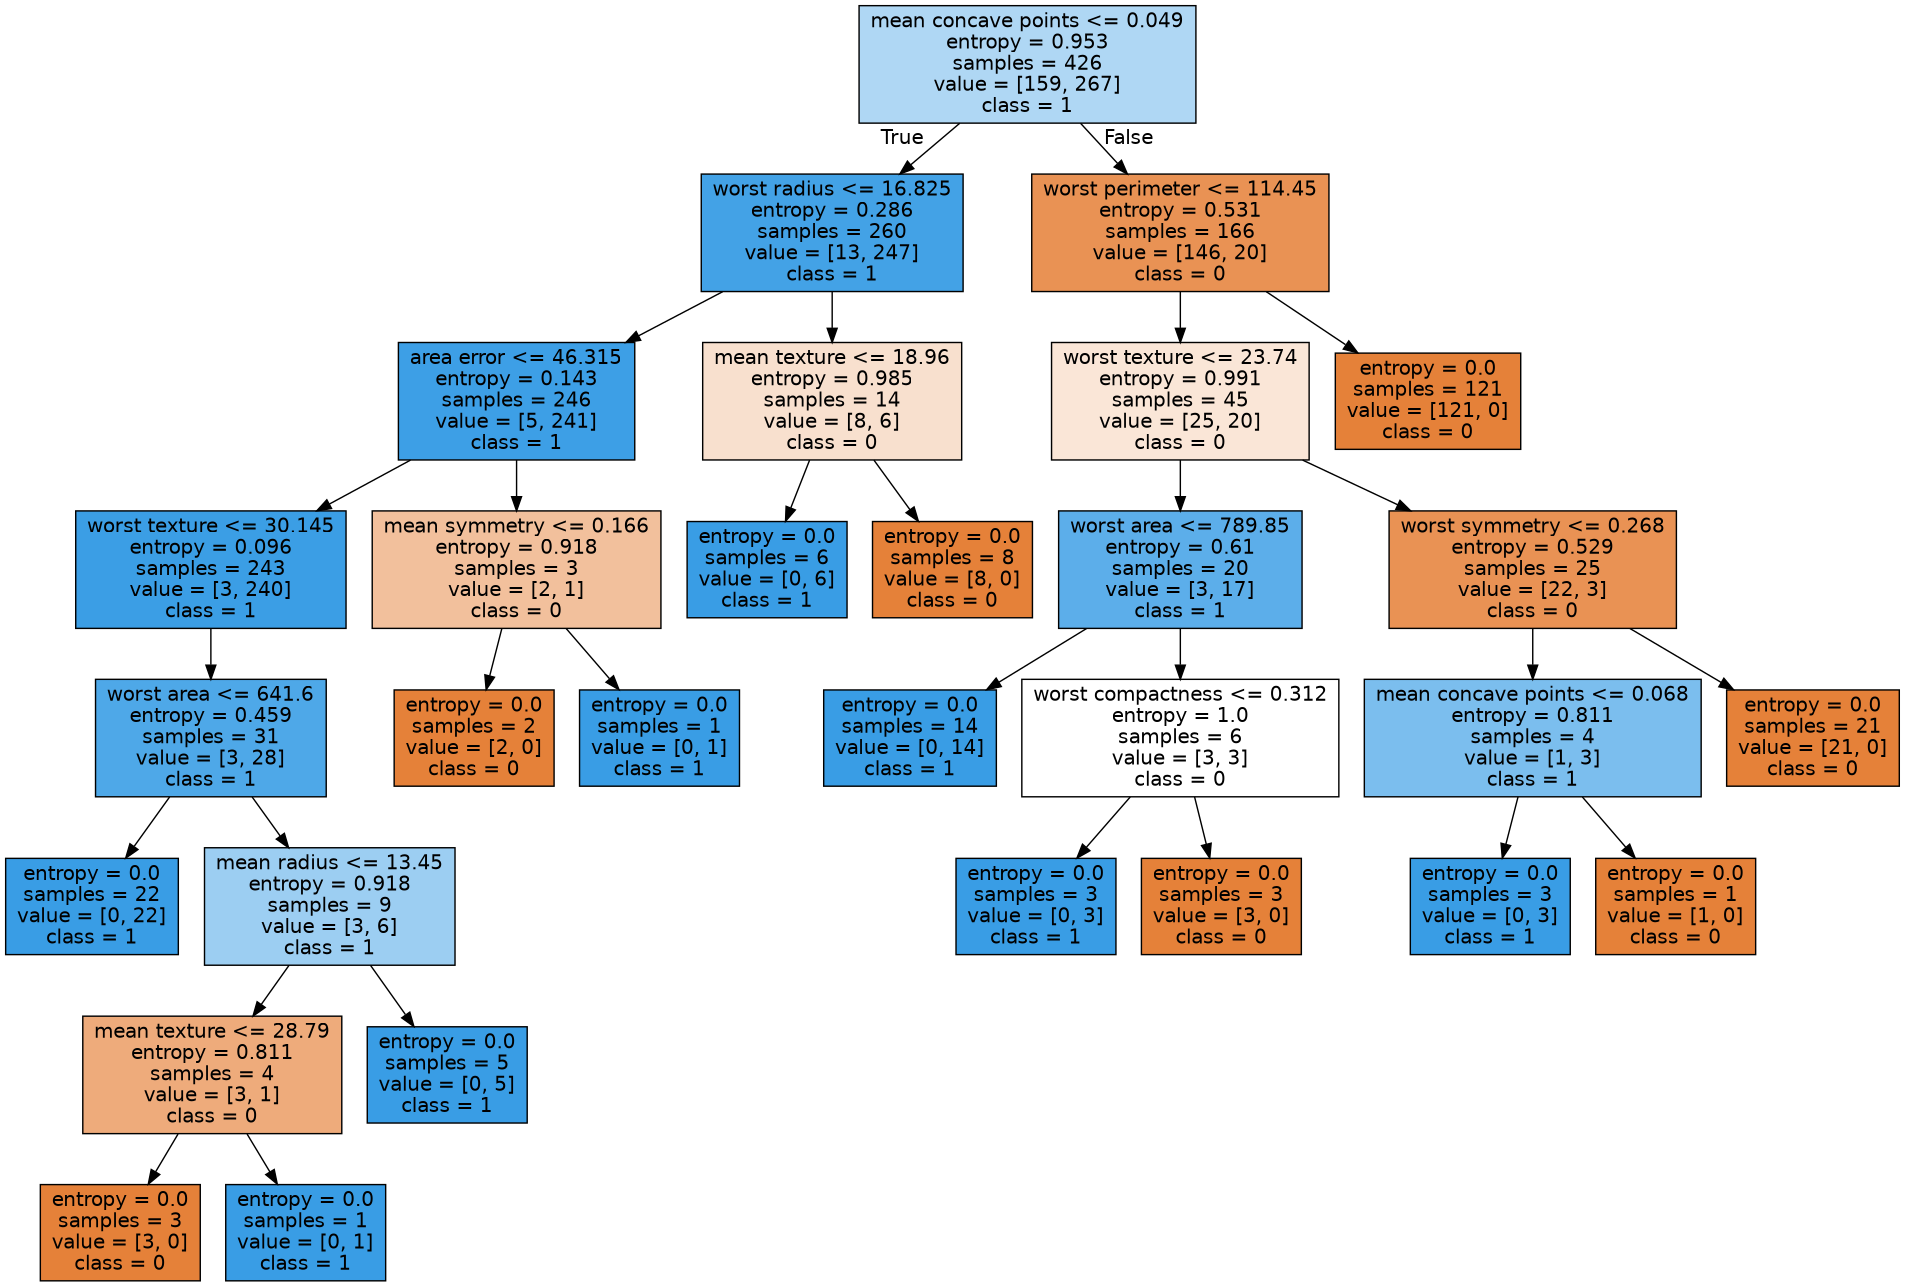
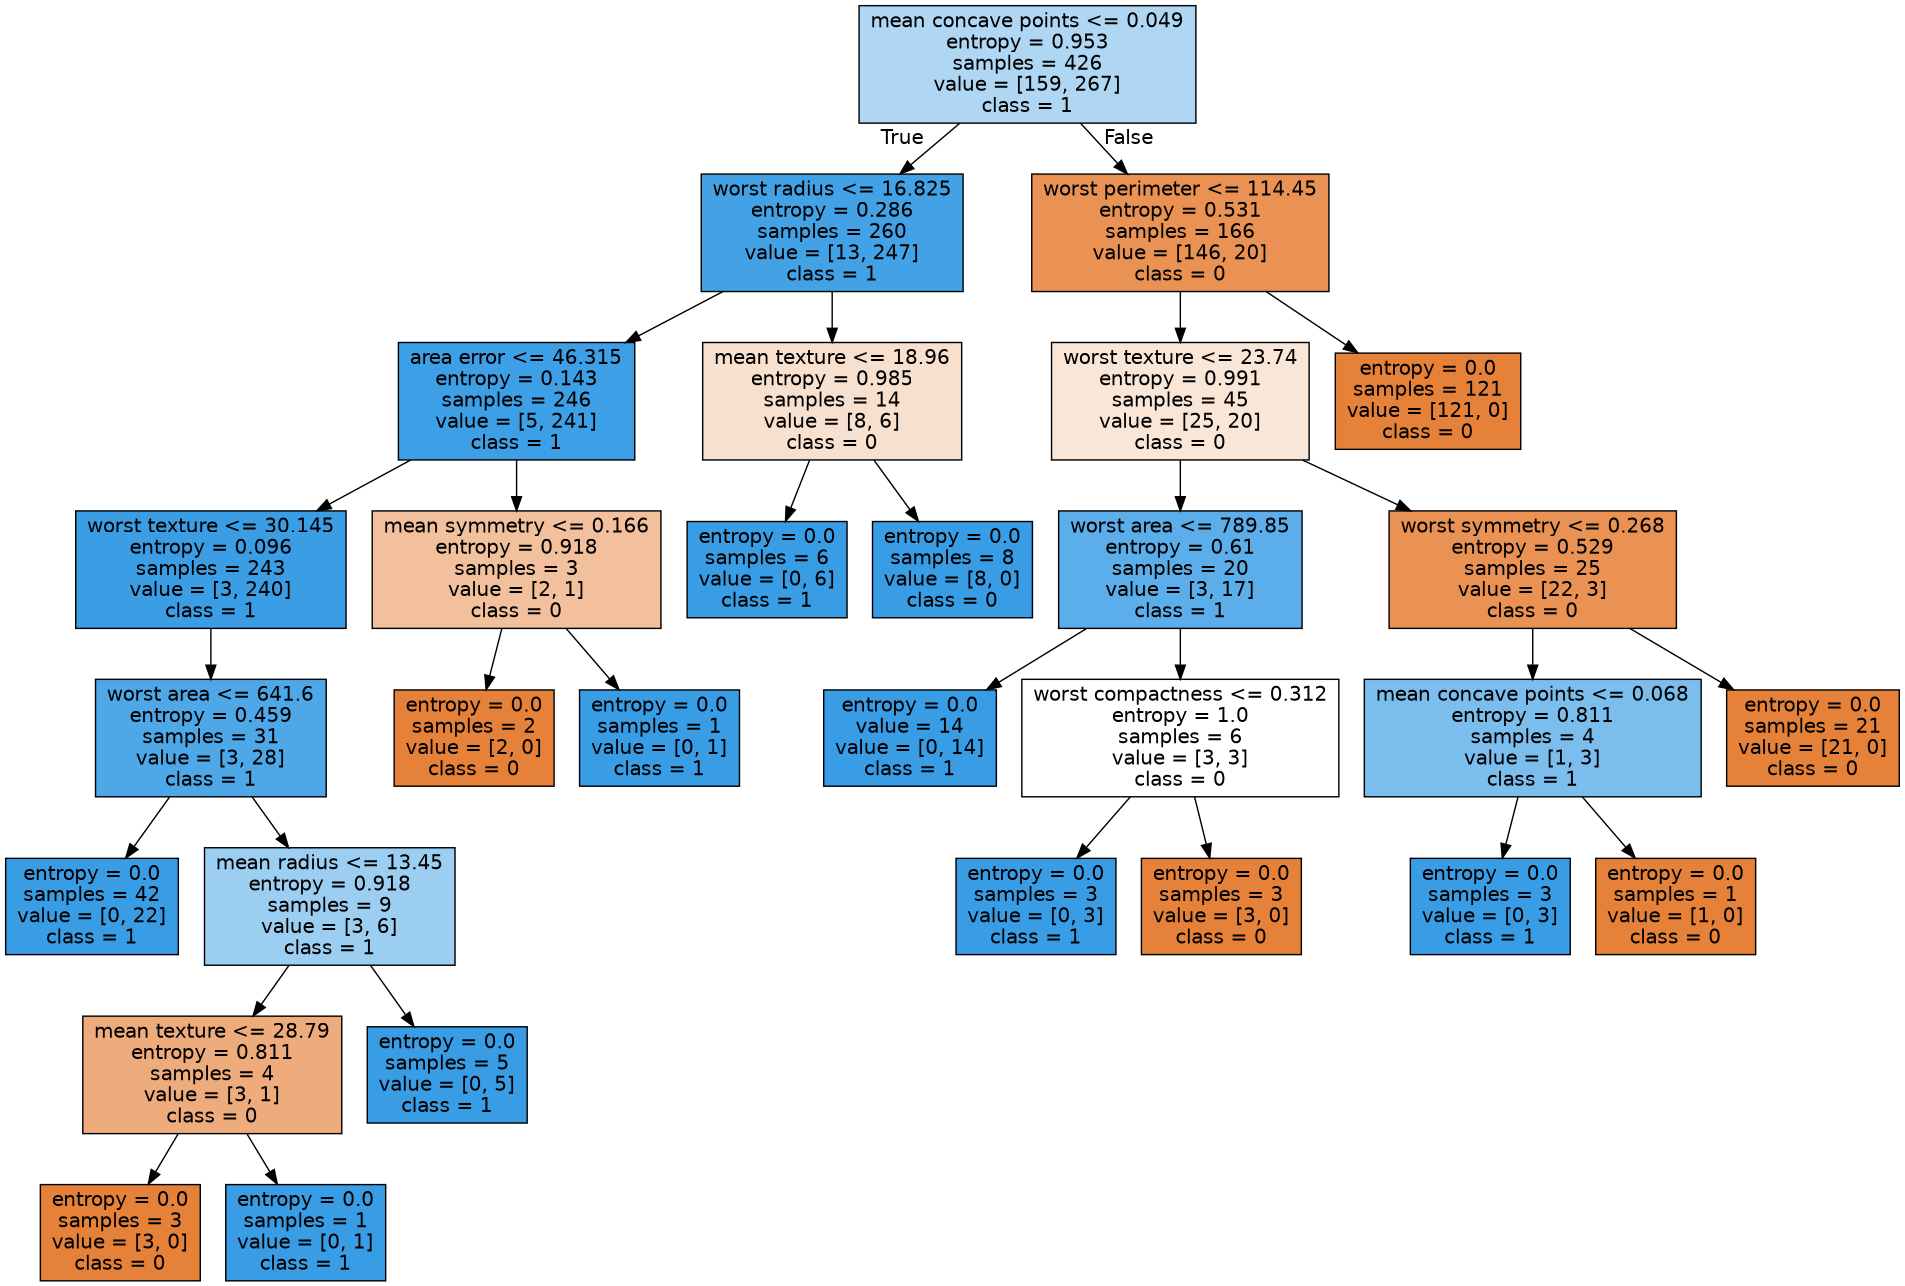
(952, 570) -> (952, 570)
(910, 738) -> (910, 738)
(92, 906) -> (92, 906)
